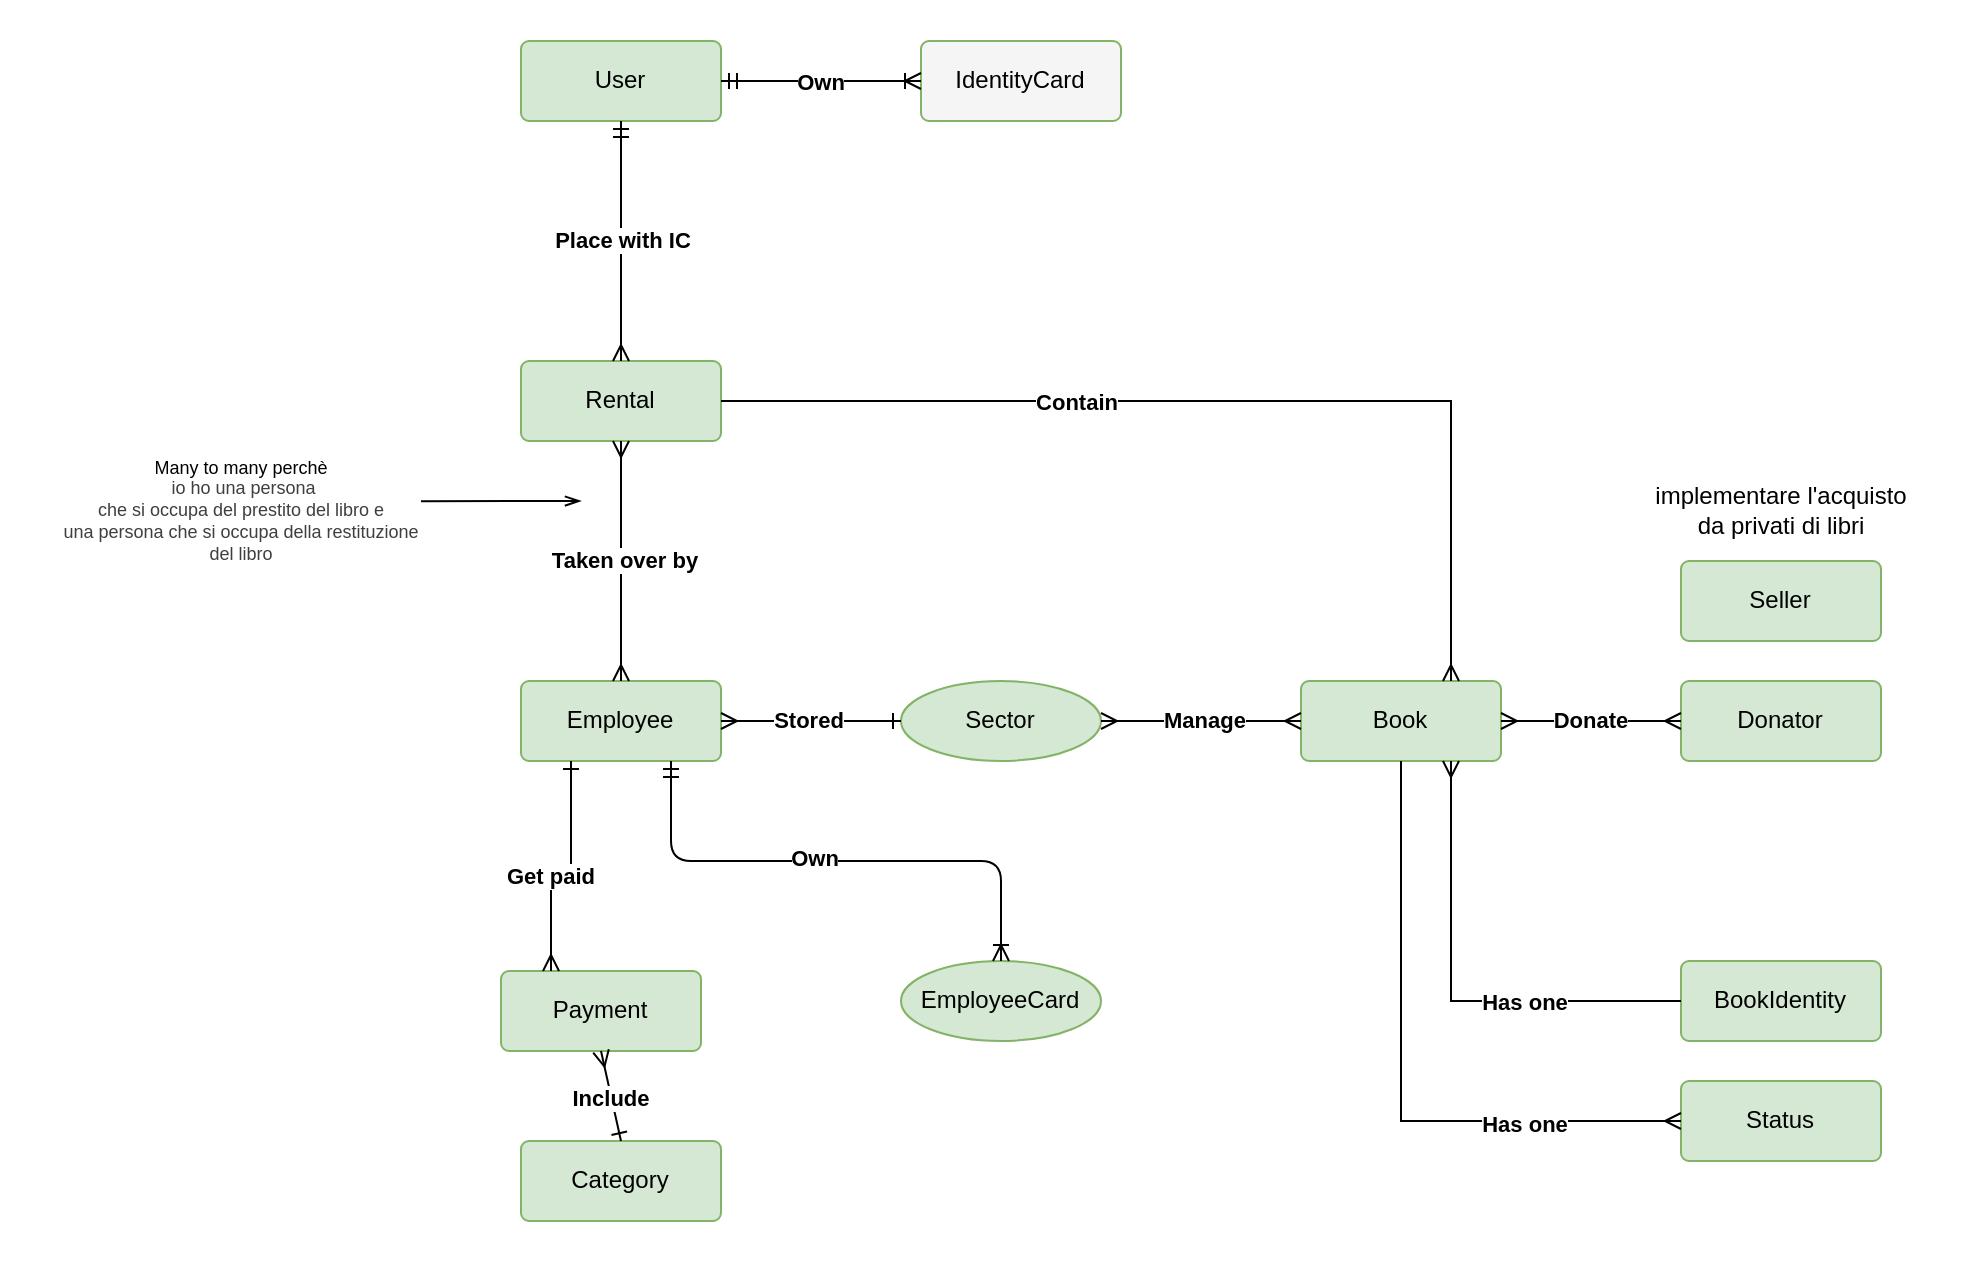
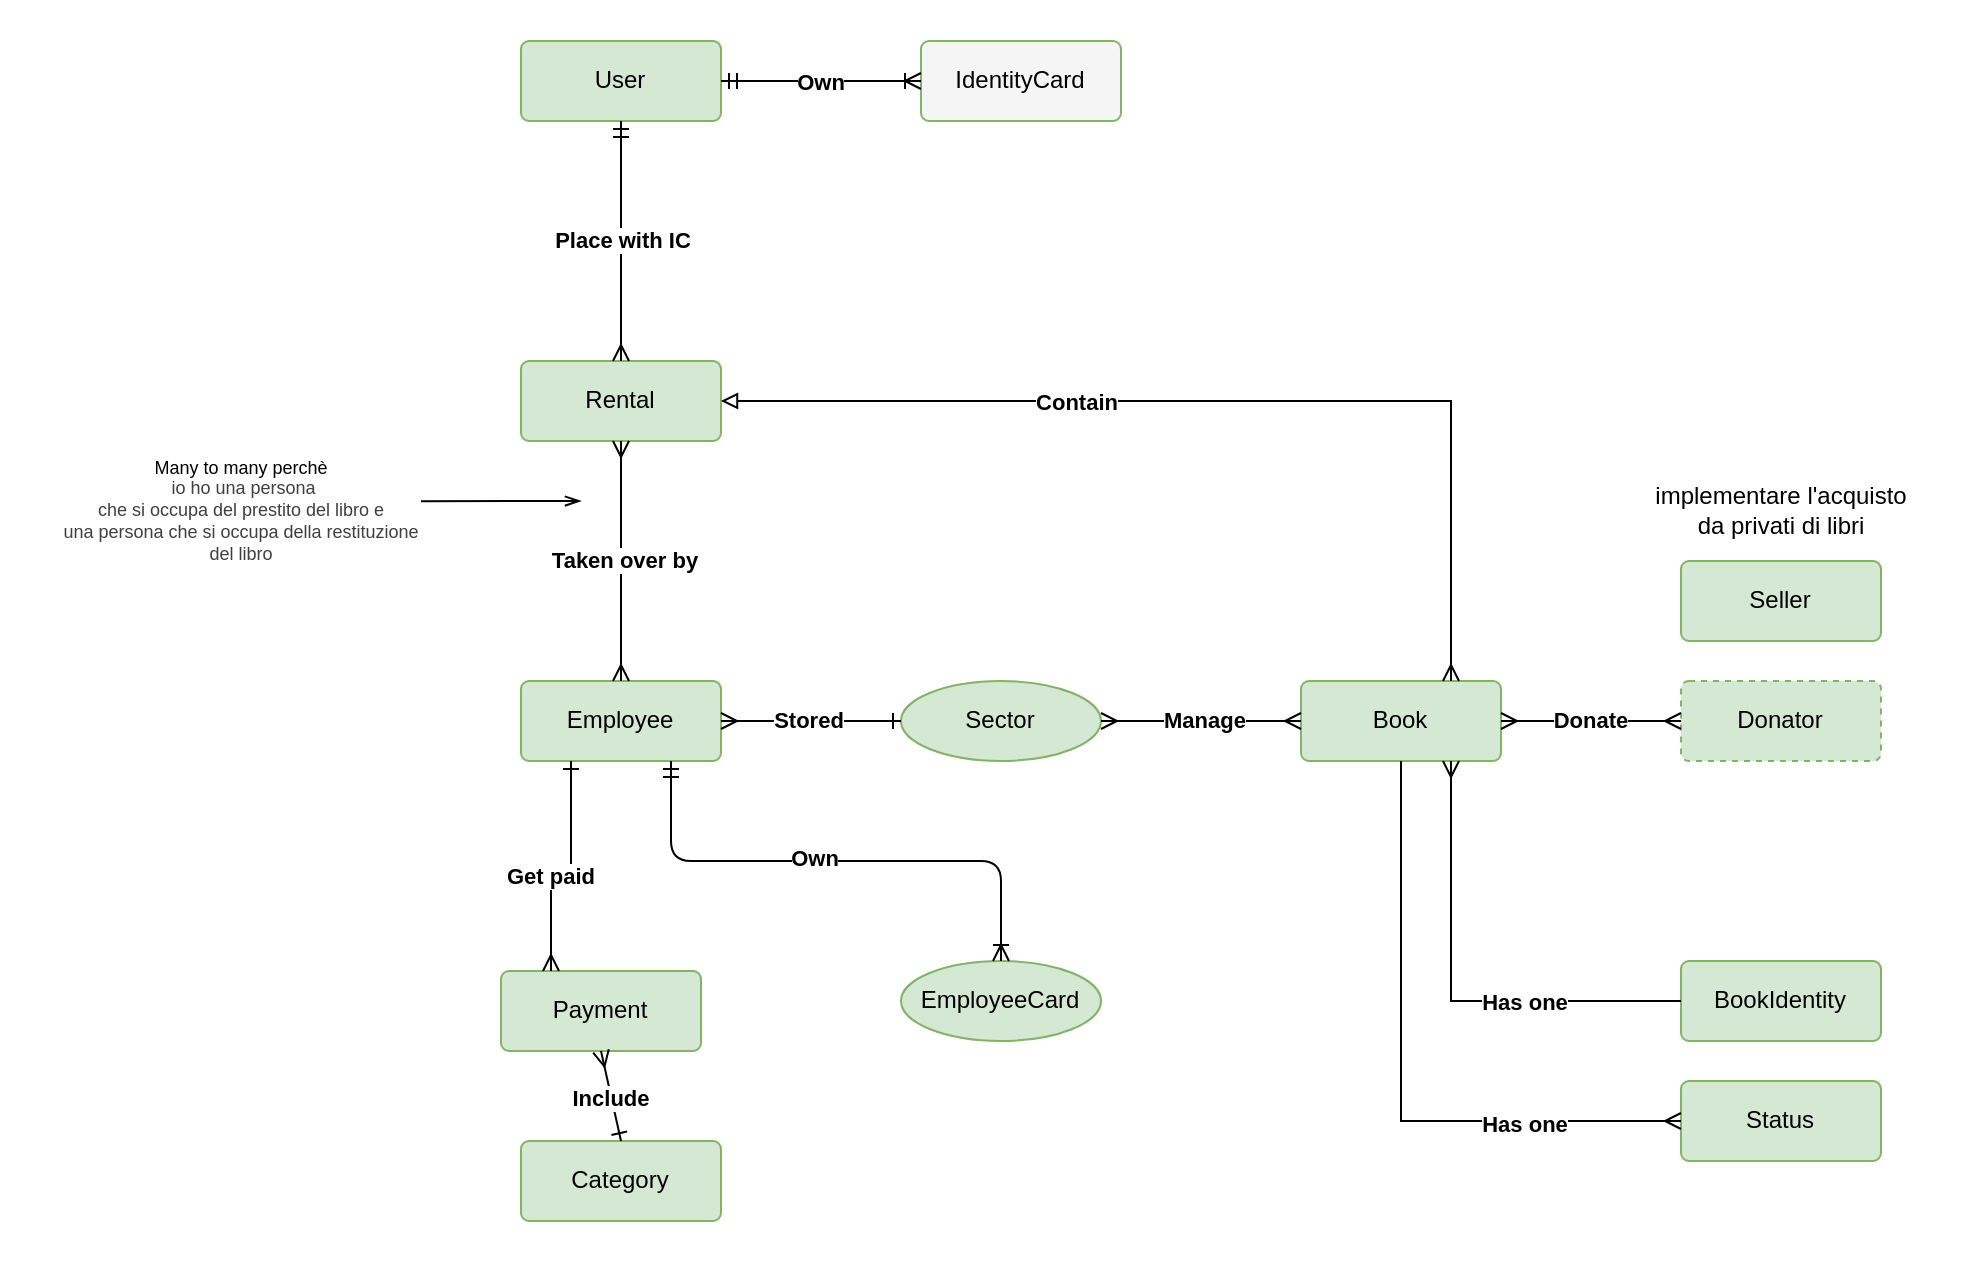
(730, 401) -> (738, 401)
(1781, 721) -> (1781, 721)
